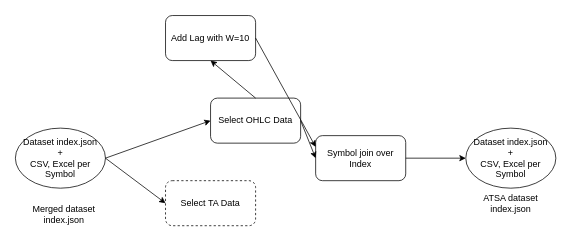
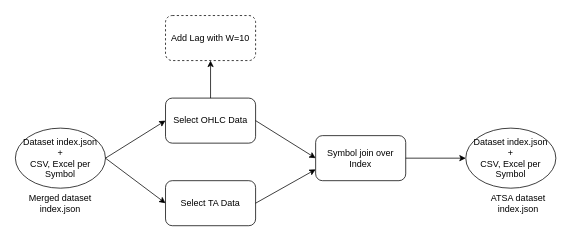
(210, 38) -> (210, 38)
(278, 78) -> none
(255, 120) -> (210, 120)
none -> (283, 187)
(210, 203) -> (210, 203)
(510, 203) -> (518, 203)
(64, 214) -> (60, 203)
